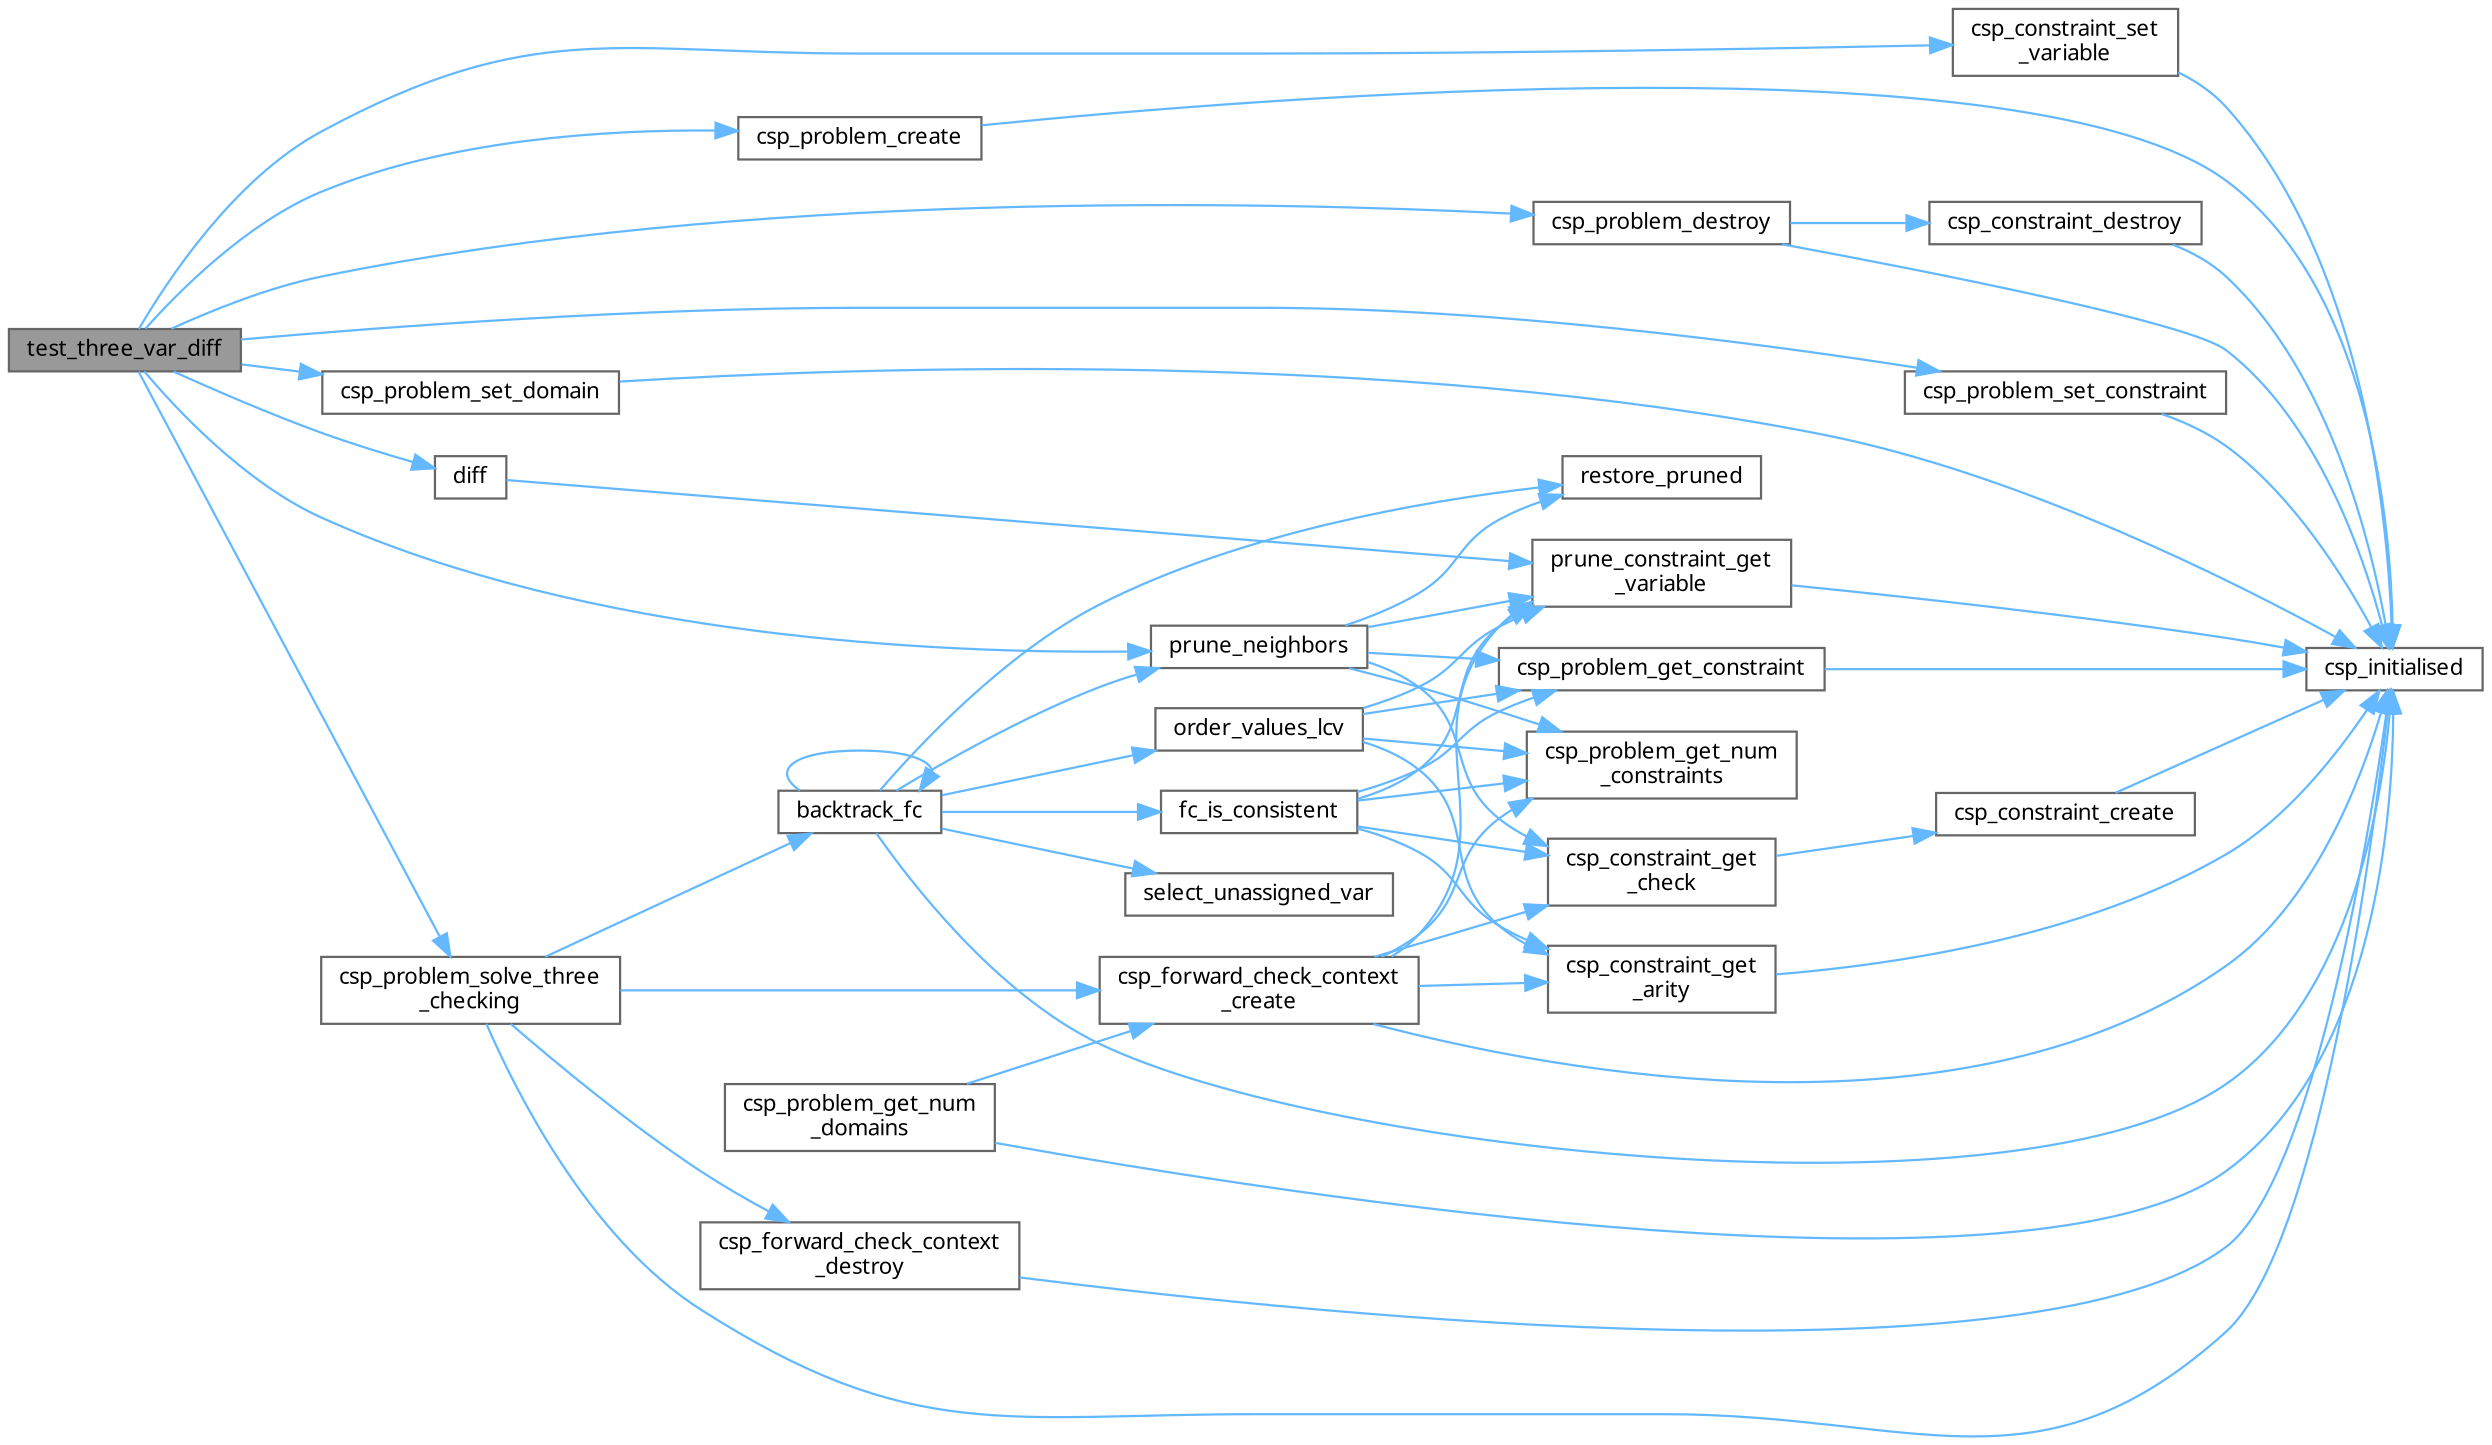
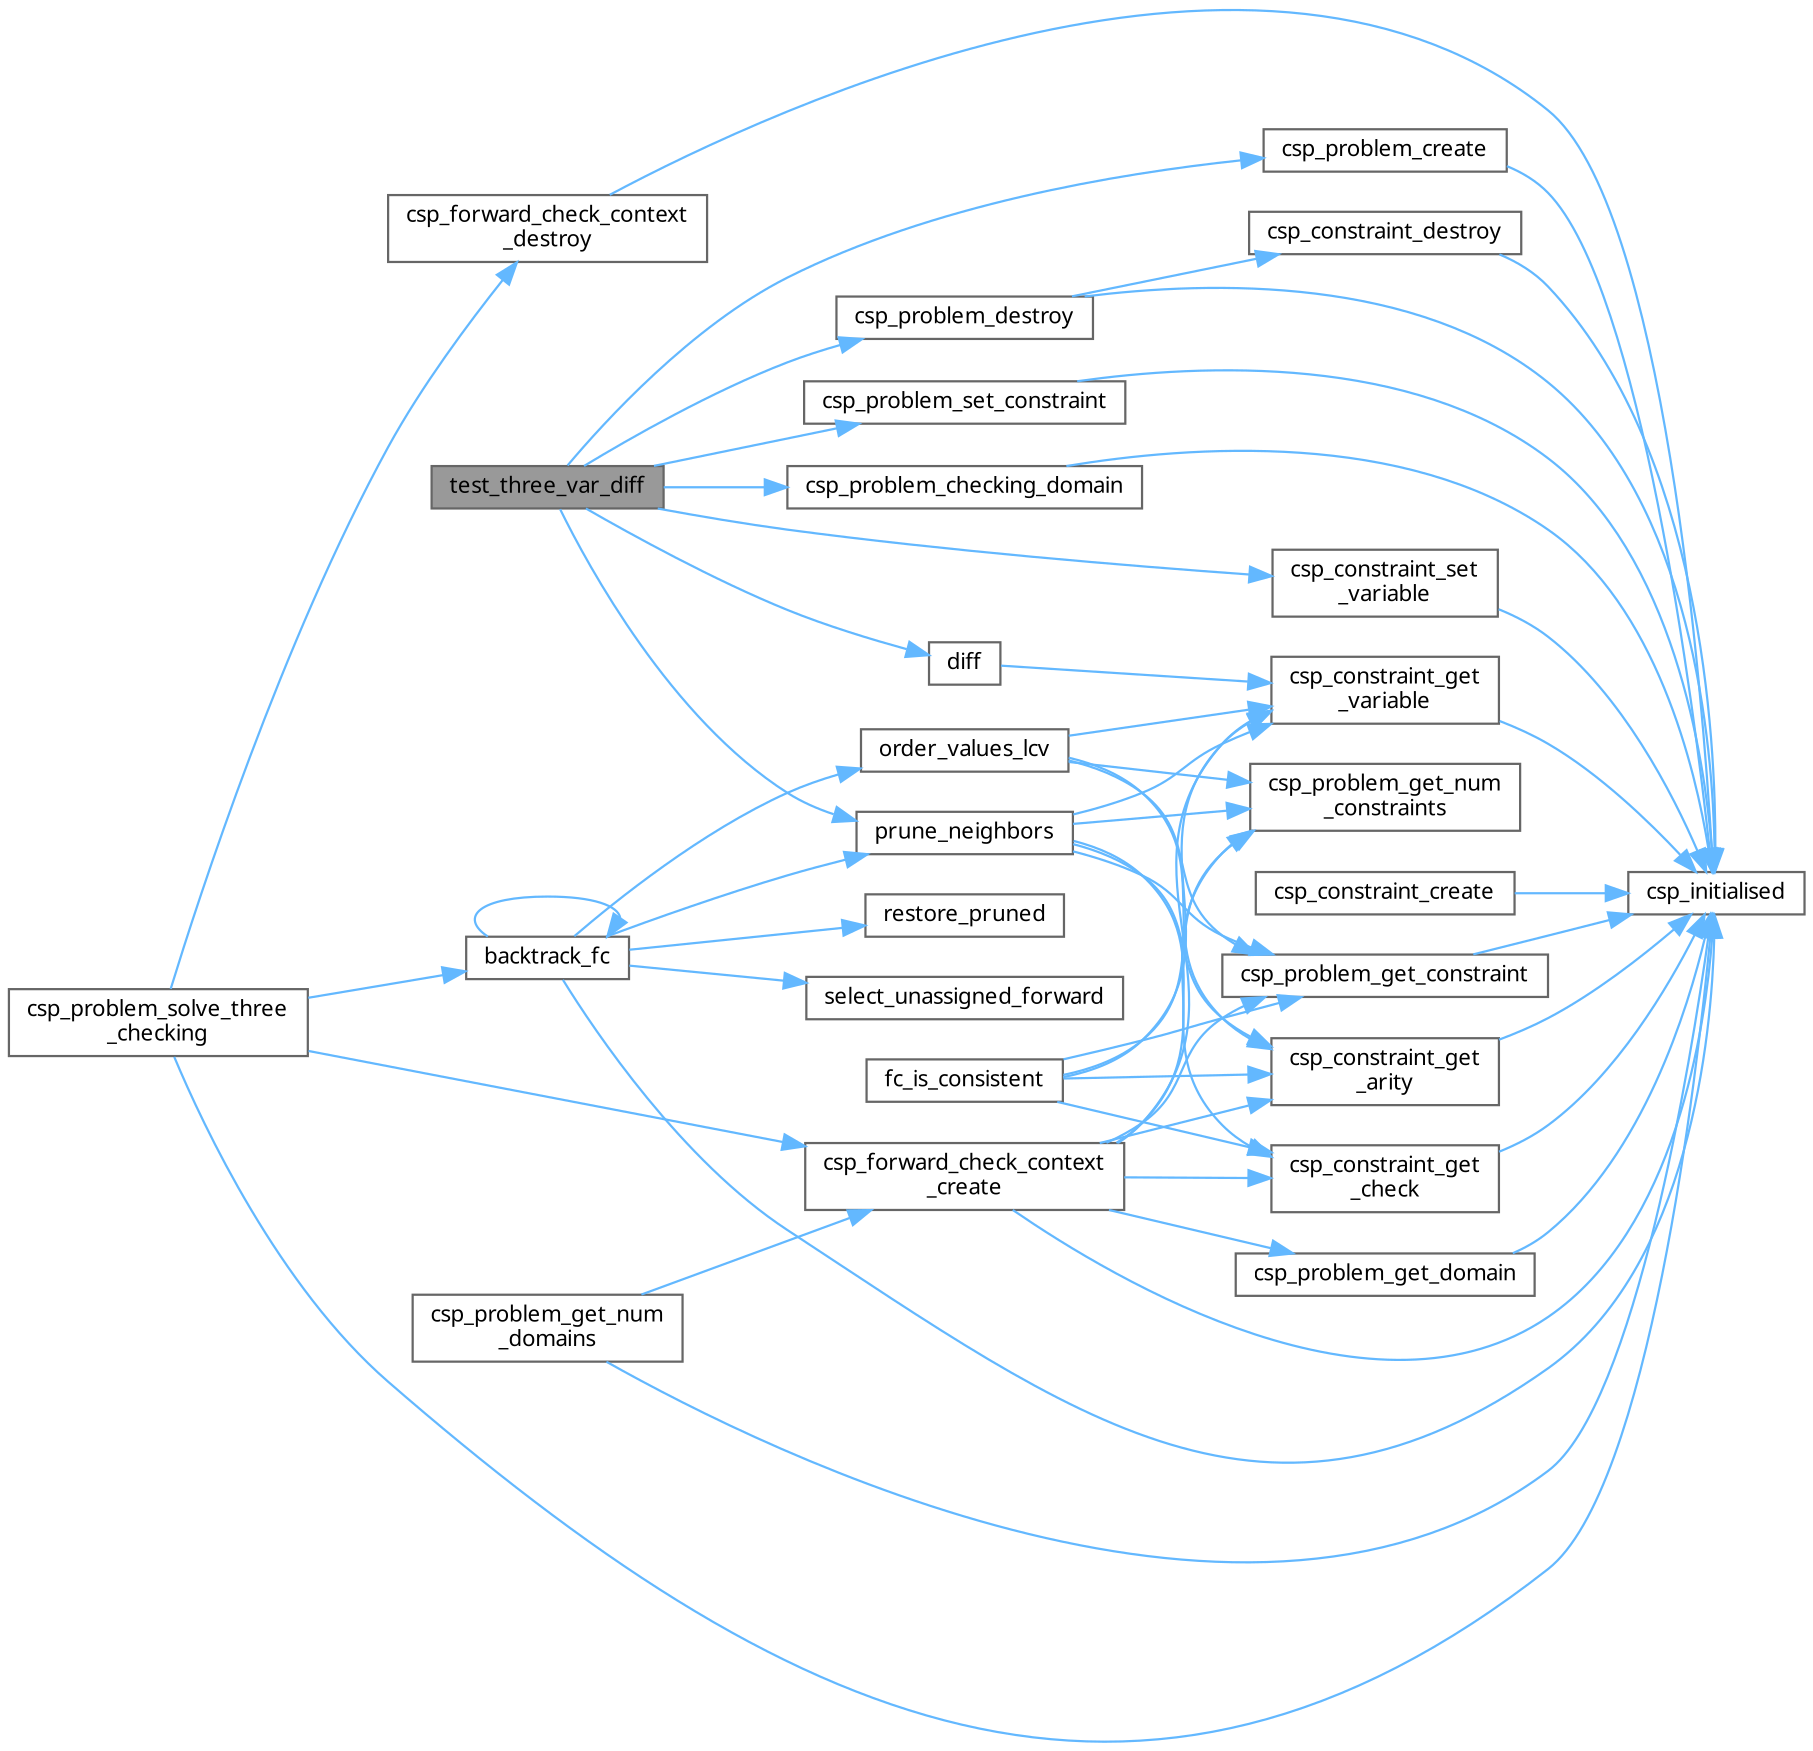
(471, 393) -> (965, 487)
(1662, 573) -> (1385, 690)
(1443, 574) -> (1177, 926)
(289, 654) -> none
(1040, 812) -> none
(1845, 846) -> (1614, 1060)
(1259, 894) -> (965, 998)
none -> (1200, 1038)
none -> (1385, 1275)
